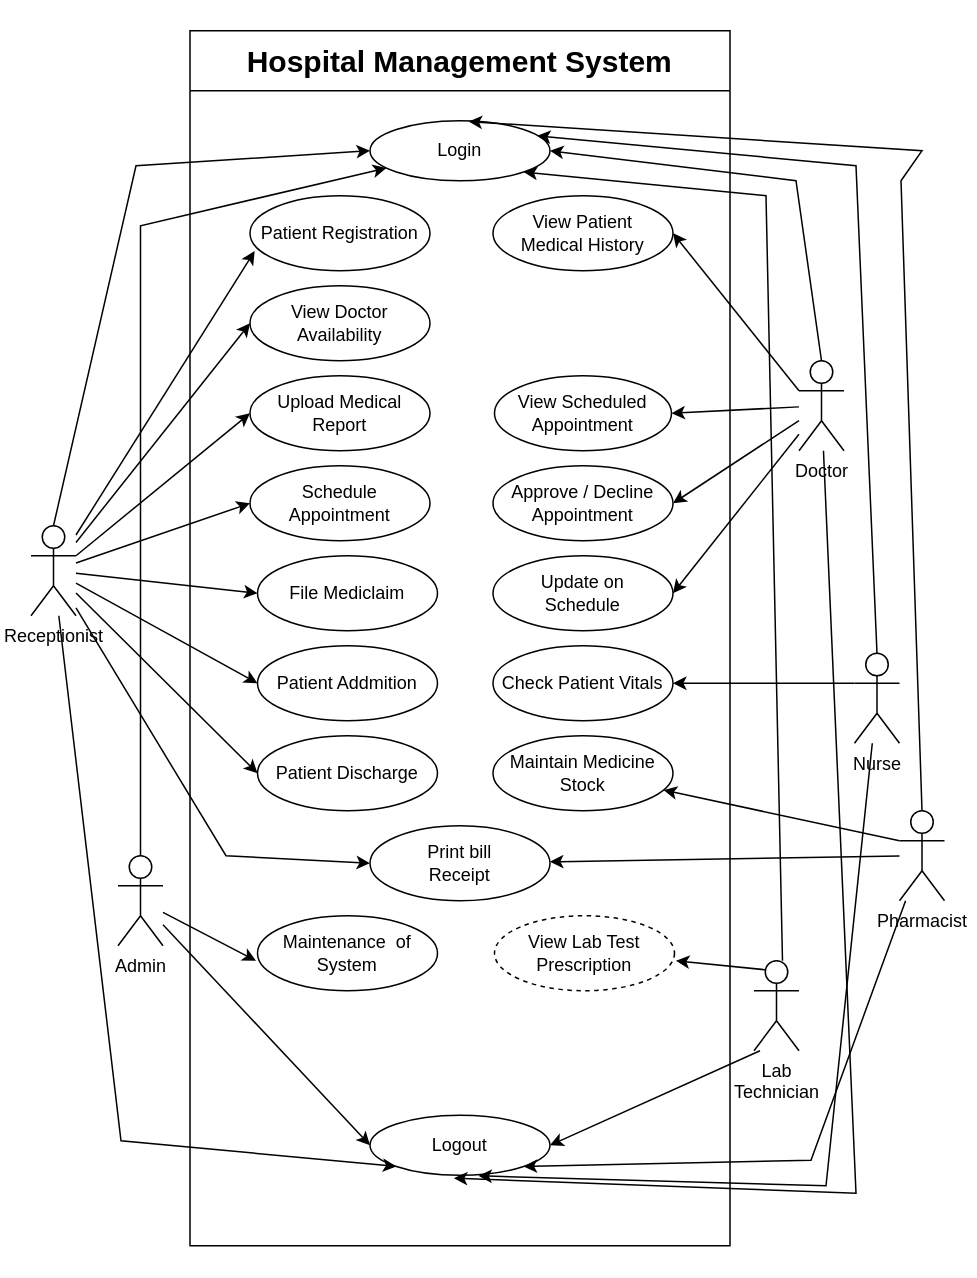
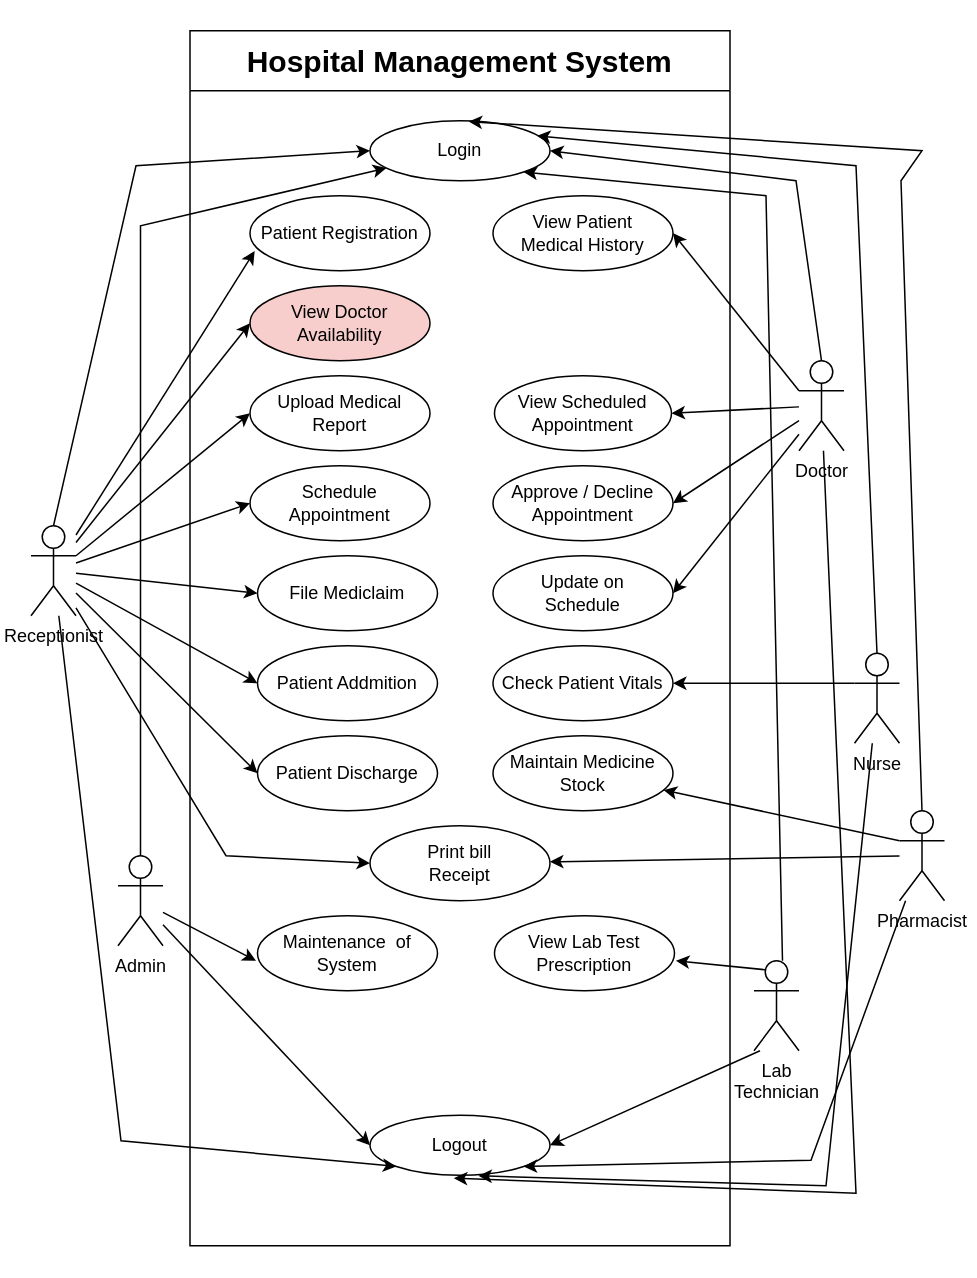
(340, 323) -> (340, 323)
(584, 953) -> (584, 953)
